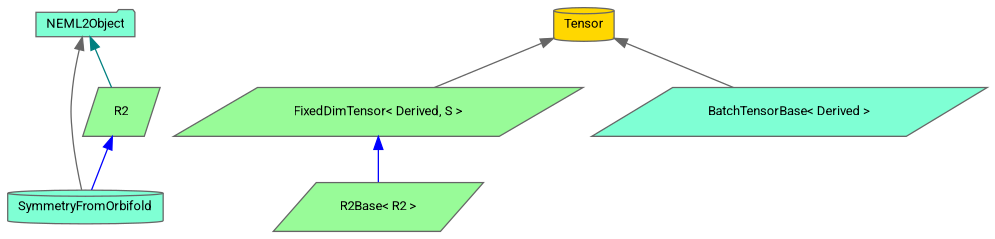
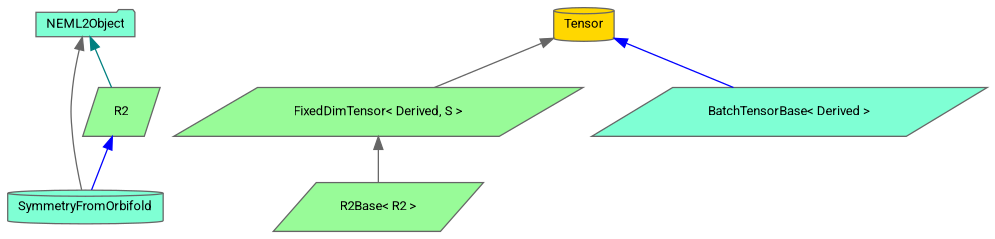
(680, 65) -> (680, 65)
(378, 166) -> (378, 166)
